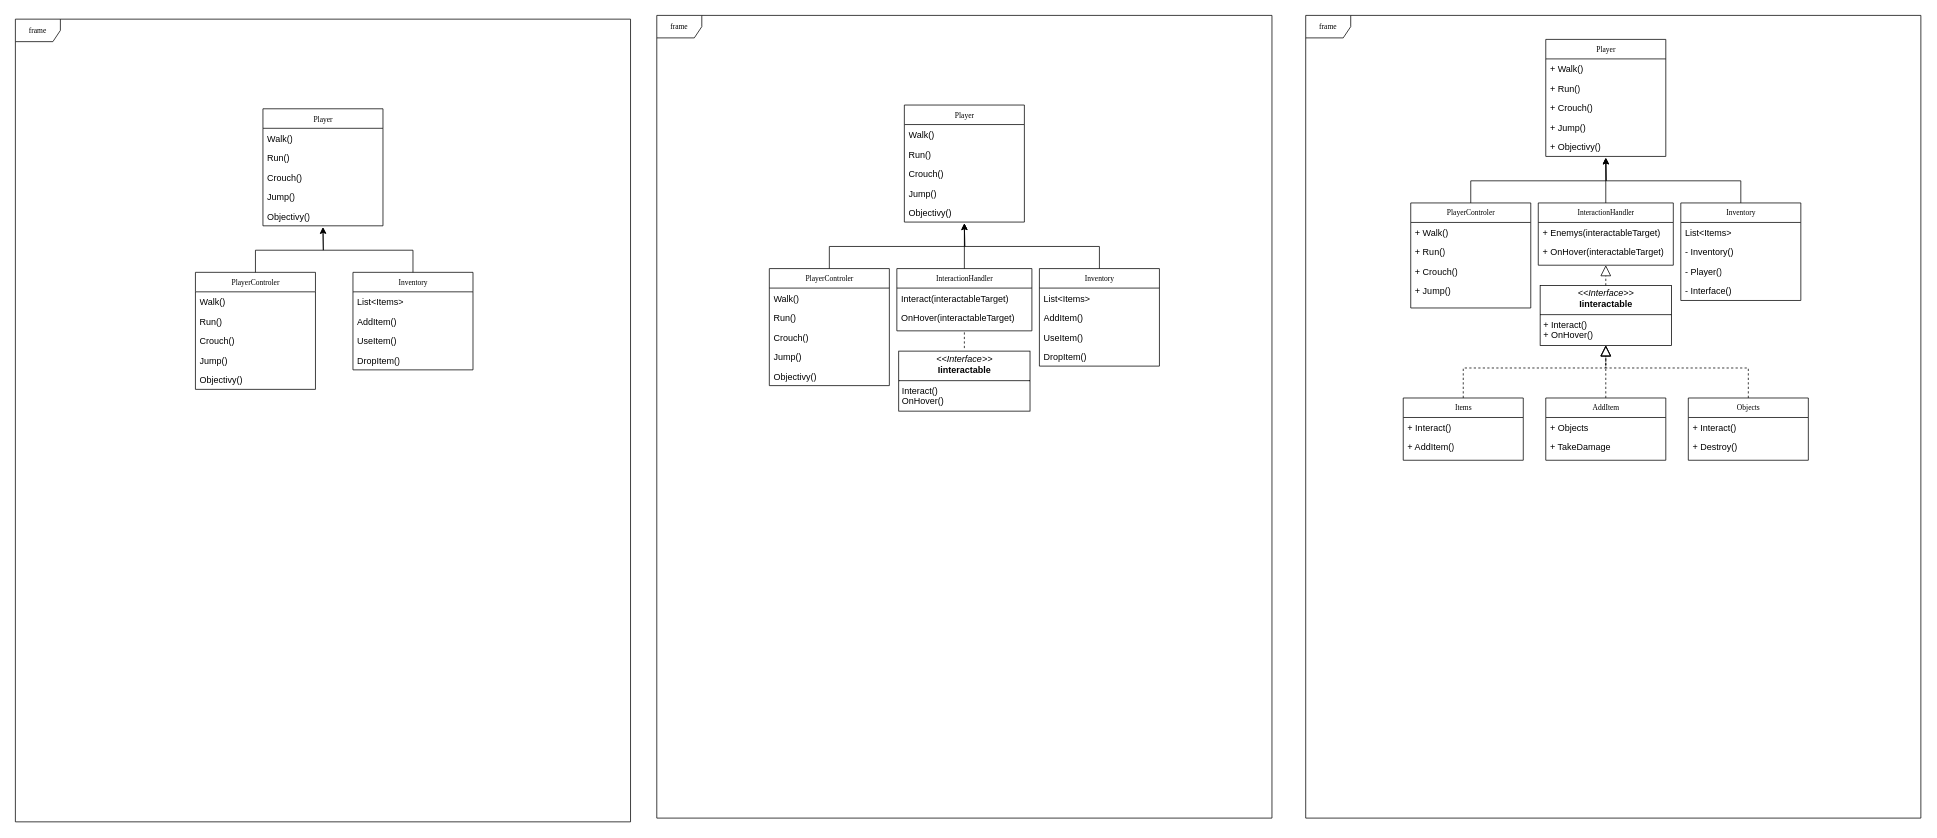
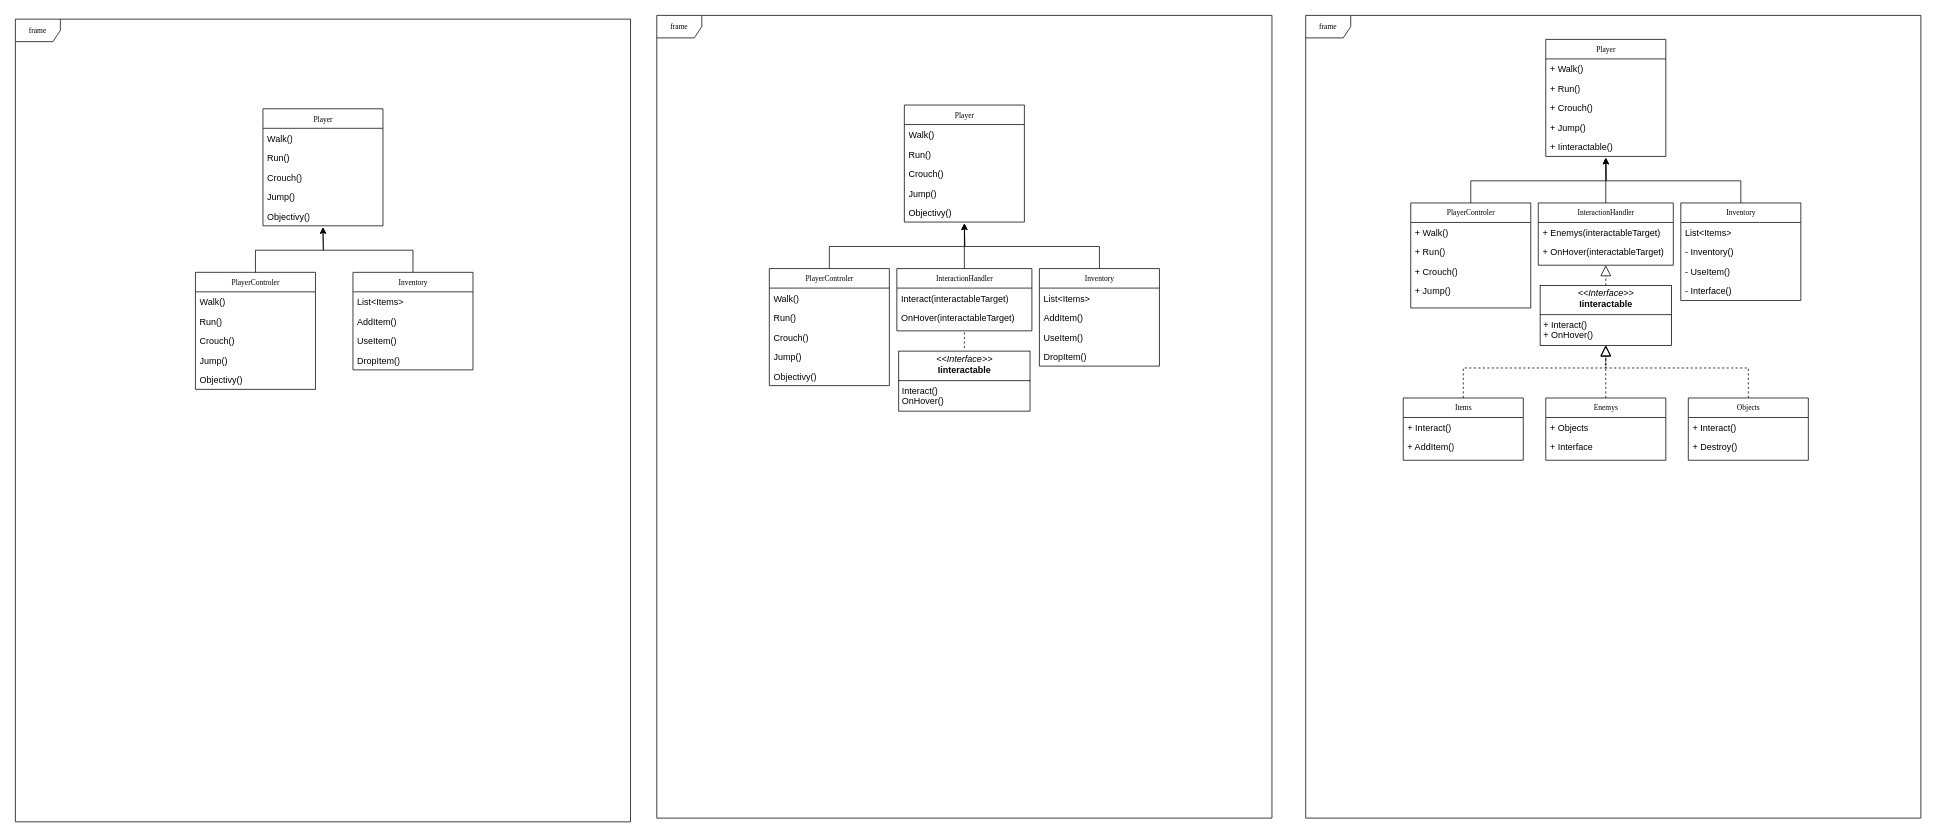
(1580, 148) -> (1589, 148)
(1708, 272) -> (1711, 272)
(1606, 408) -> (1606, 408)
(1579, 448) -> (1576, 448)
